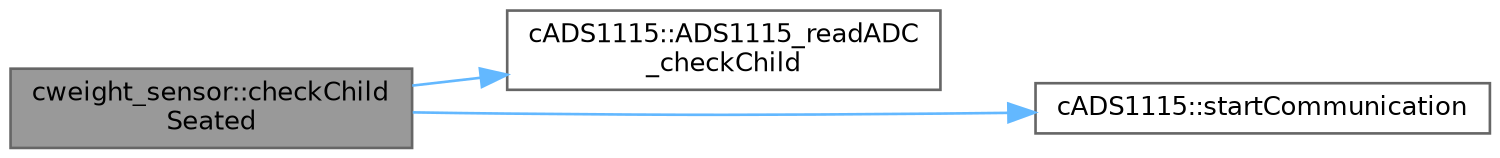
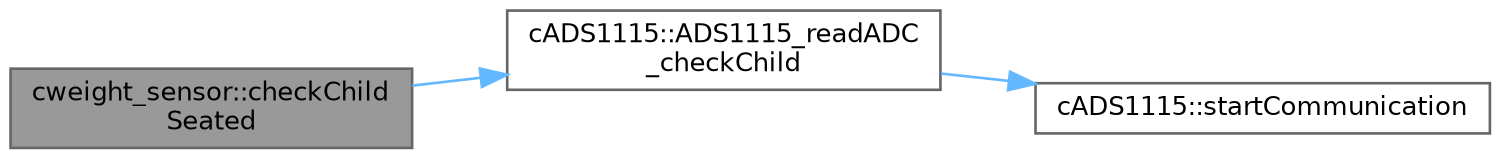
(710, 115) -> (975, 77)
